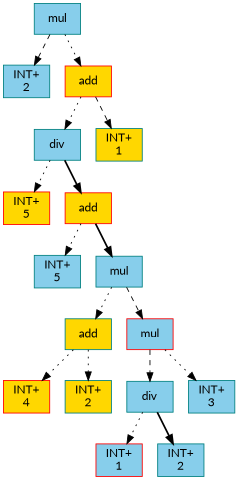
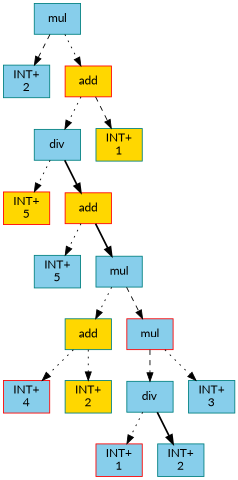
(27, 397) -> (27, 397)
